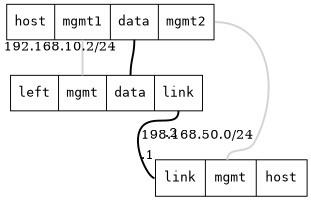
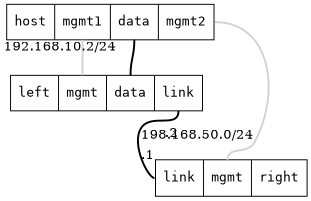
(282, 178) -> (279, 178)
